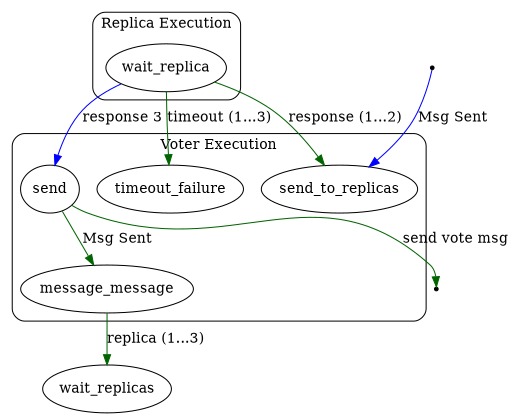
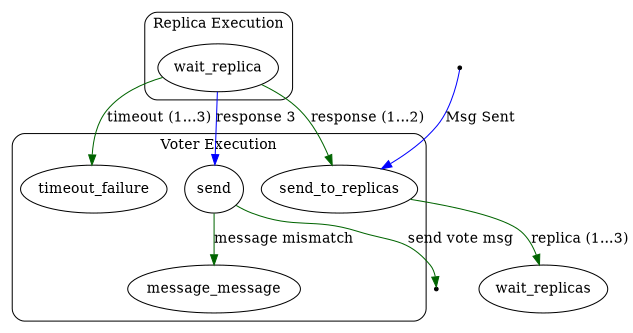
(118, 239) -> (284, 239)
(107, 334) -> (481, 214)
